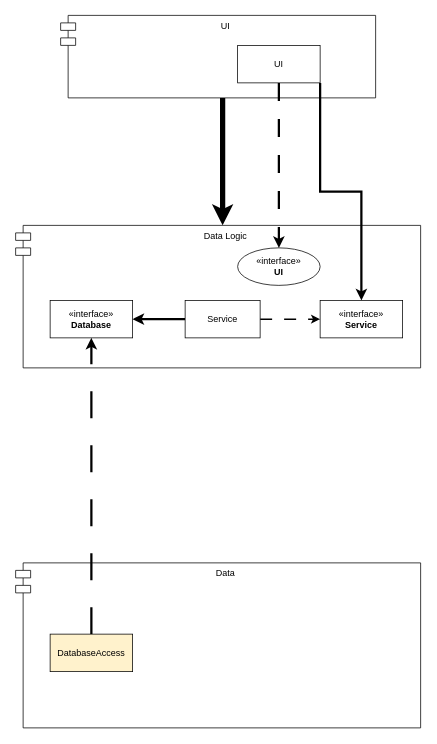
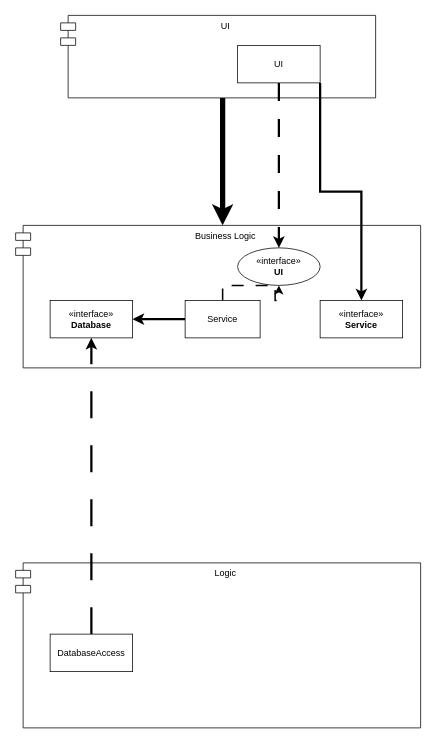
(225, 236) -> (225, 236)
(289, 319) -> (275, 287)
(225, 574) -> (225, 574)
(91, 653) -> (91, 653)
